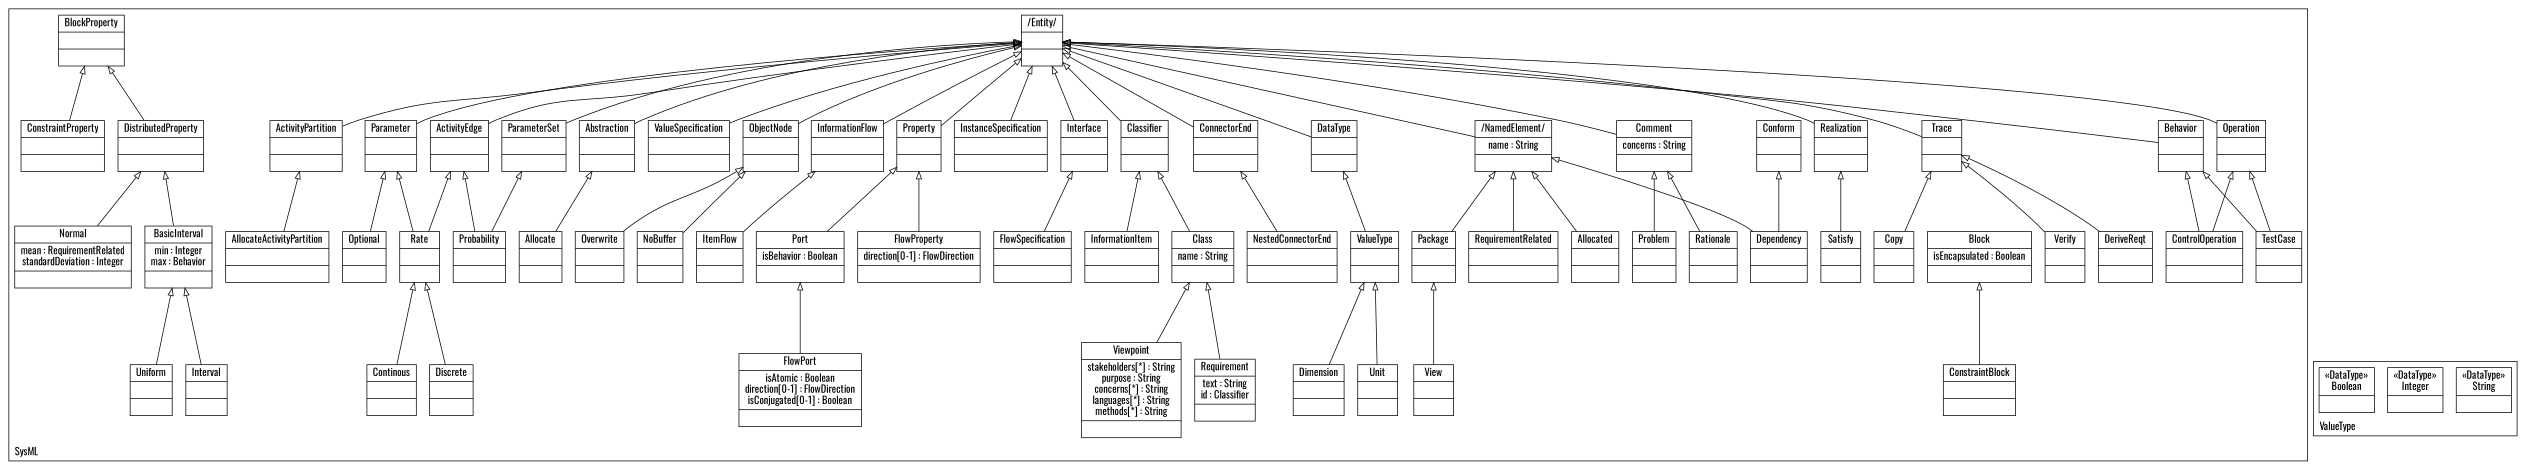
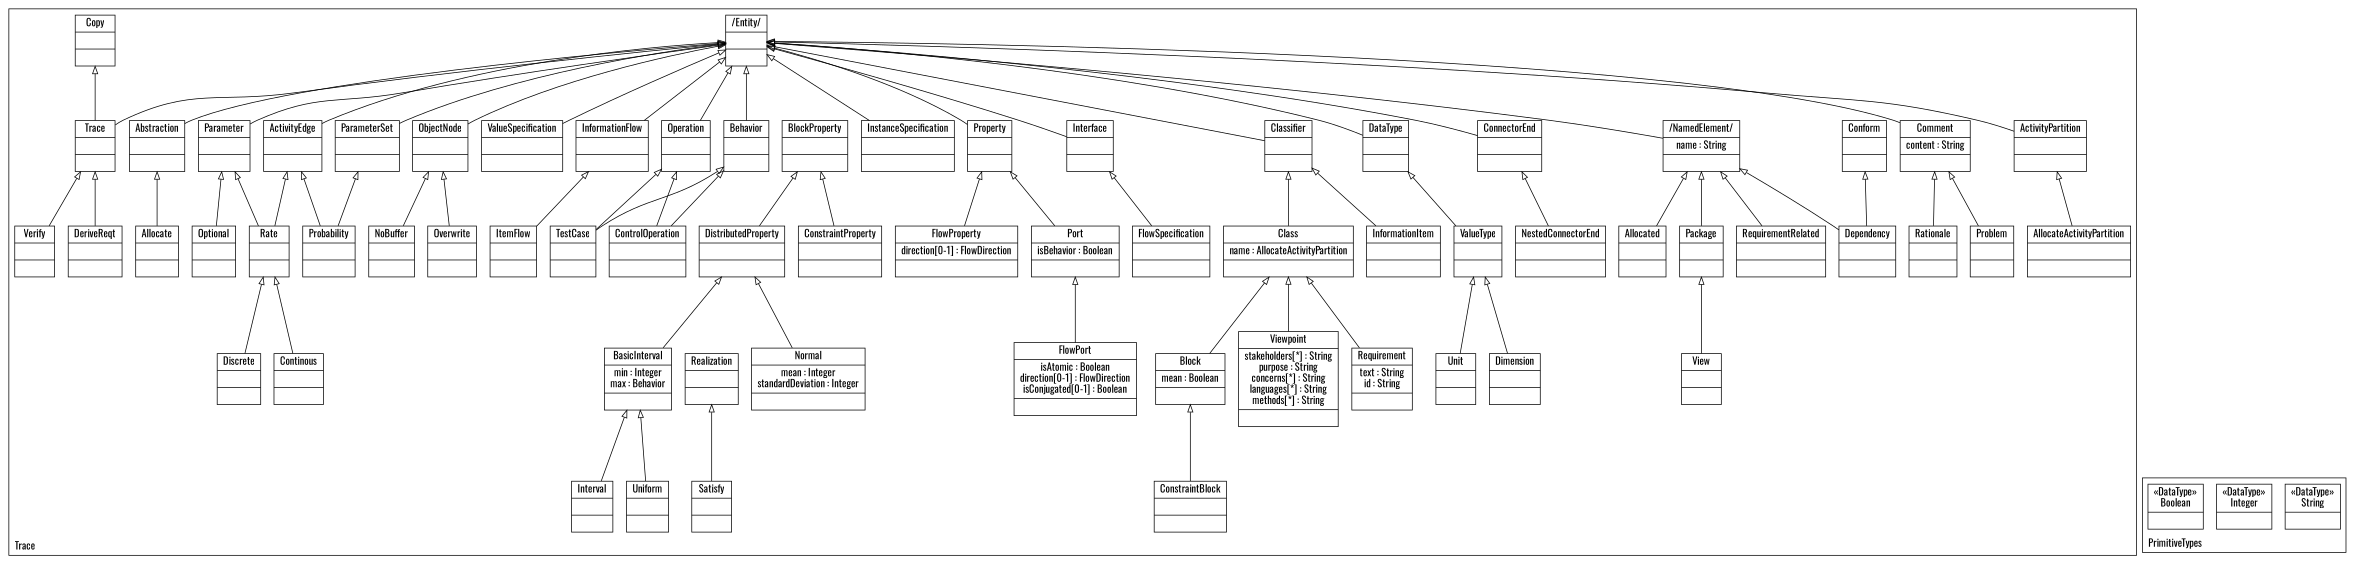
(1445, 63) -> none
(1654, 146) -> (1935, 146)
(1916, 205) -> (95, 97)
(73, 251) -> (808, 373)
(1203, 257) -> (1288, 251)
(1979, 257) -> (1190, 379)
none -> (1237, 318)
(1225, 395) -> (1382, 384)
(2338, 427) -> (2175, 544)
(27, 452) -> (25, 547)
